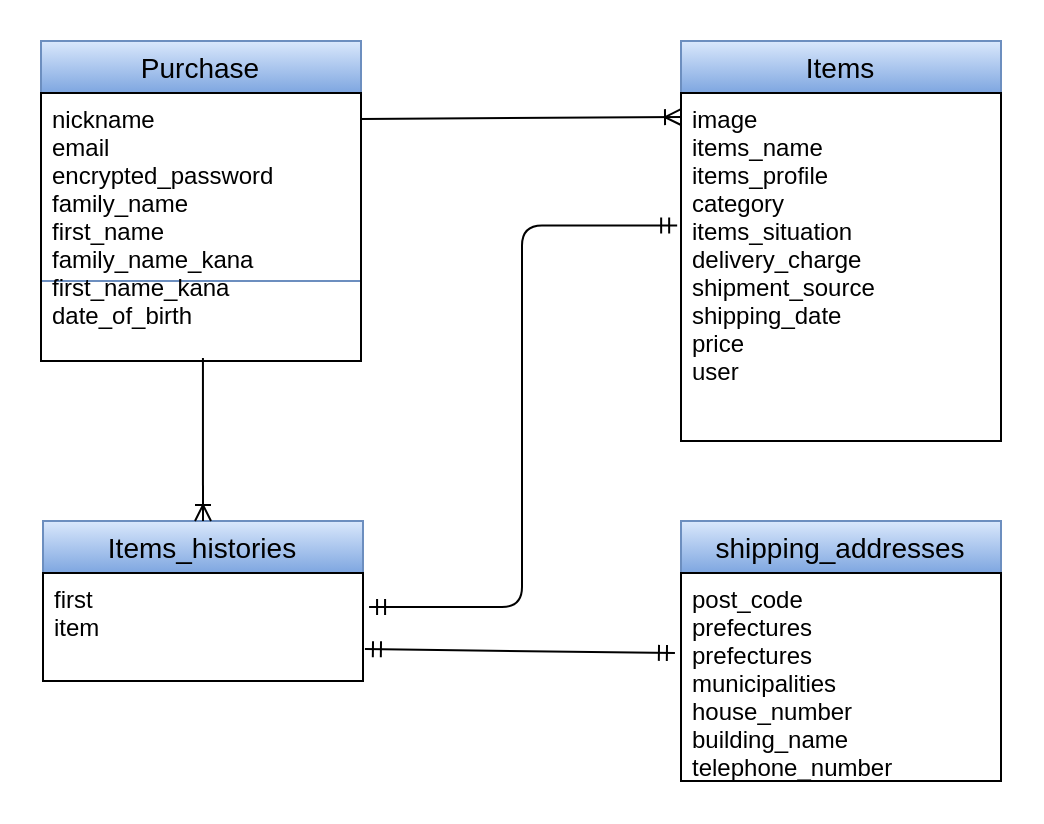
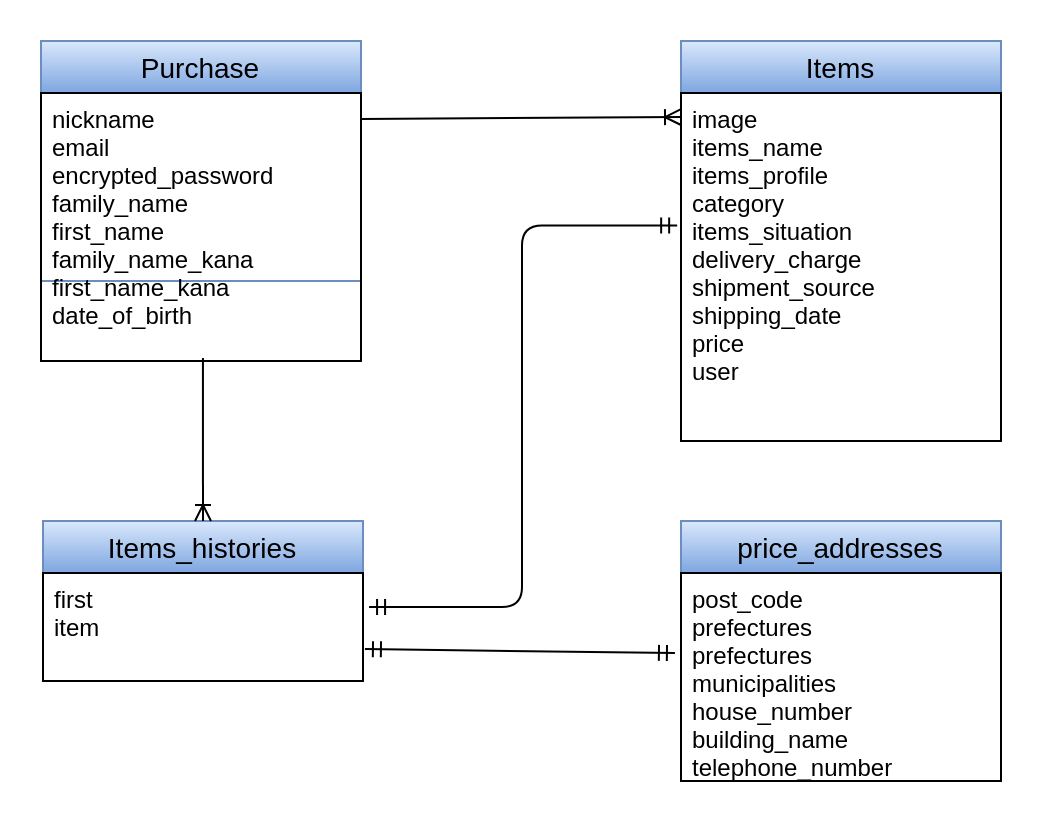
(840, 549) -> (840, 549)
